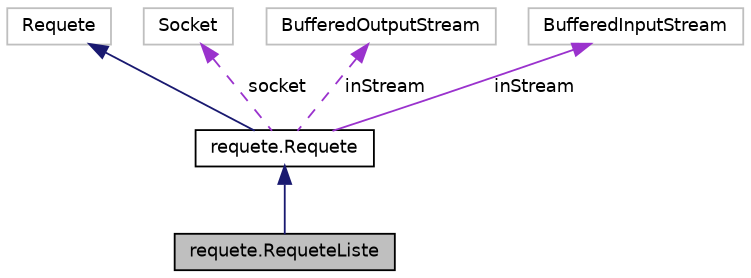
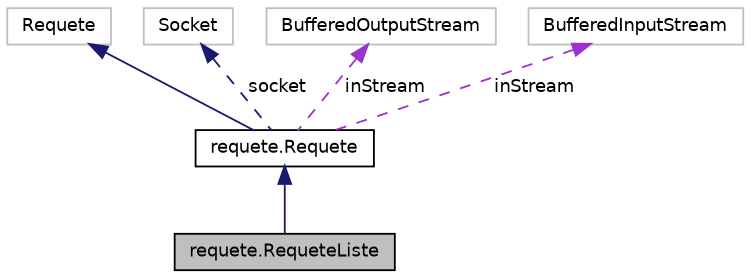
(453, 91) -> (453, 91)
(243, 95) -> (243, 95)
